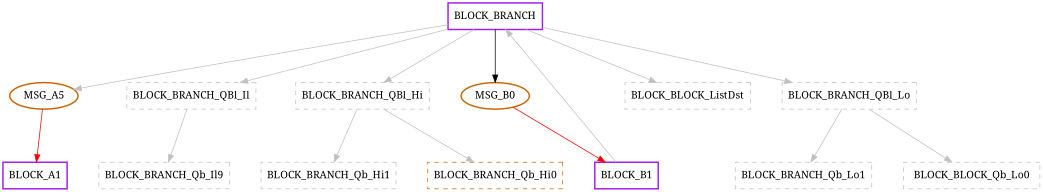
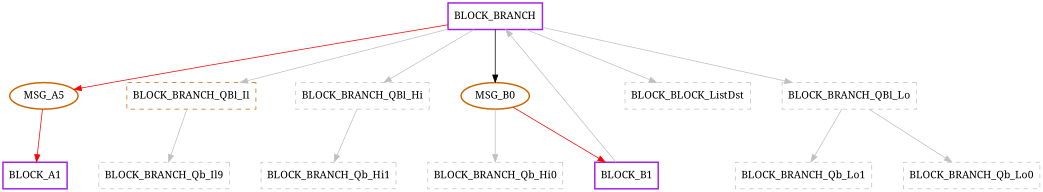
(264, 56) -> (264, 56)
(191, 96) -> (191, 96)
(426, 134) -> (495, 132)
(495, 176) -> (495, 176)
(972, 176) -> (972, 176)
